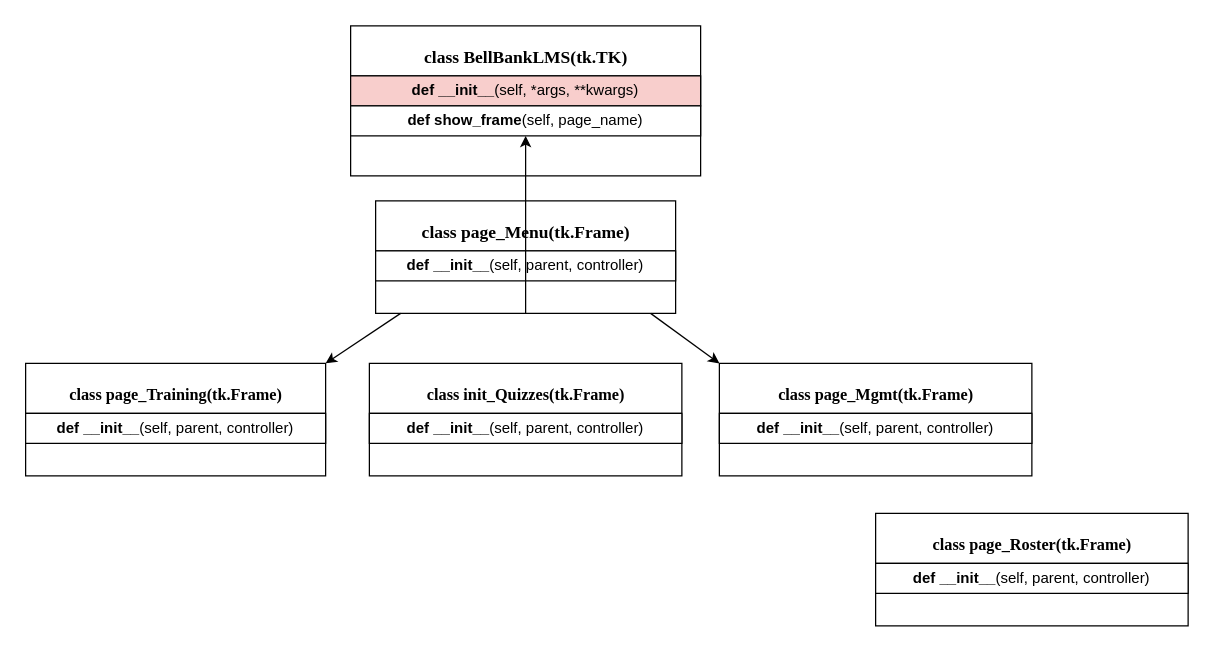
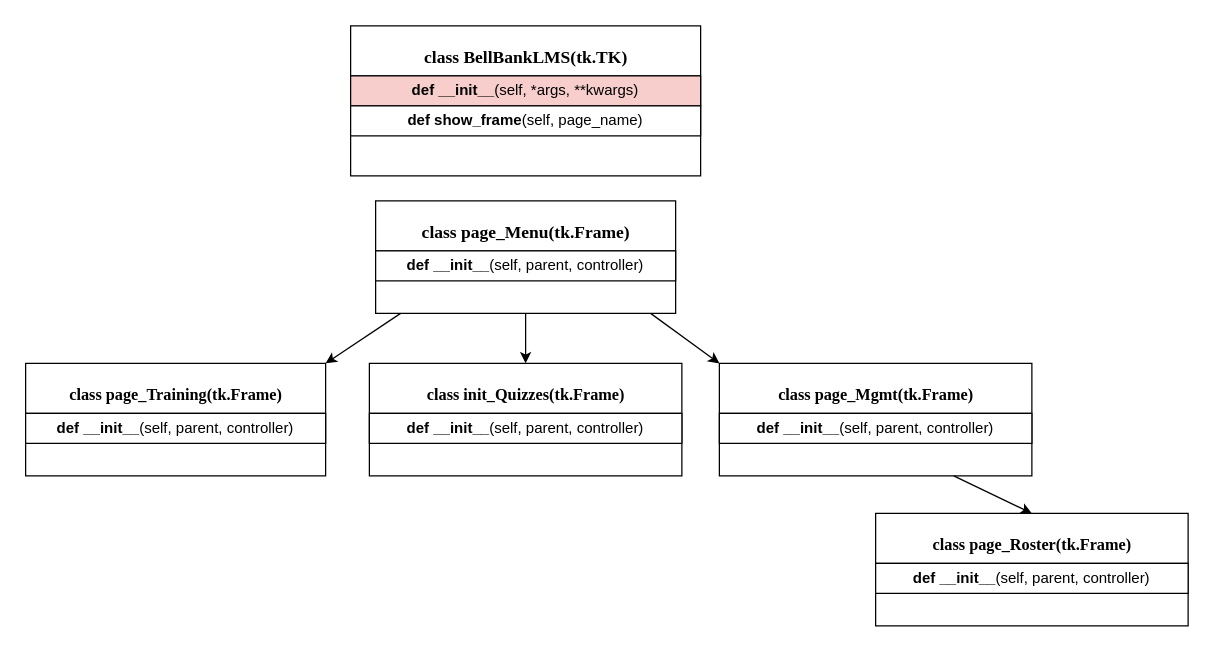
(526, 229) -> (526, 334)
none -> (989, 493)
